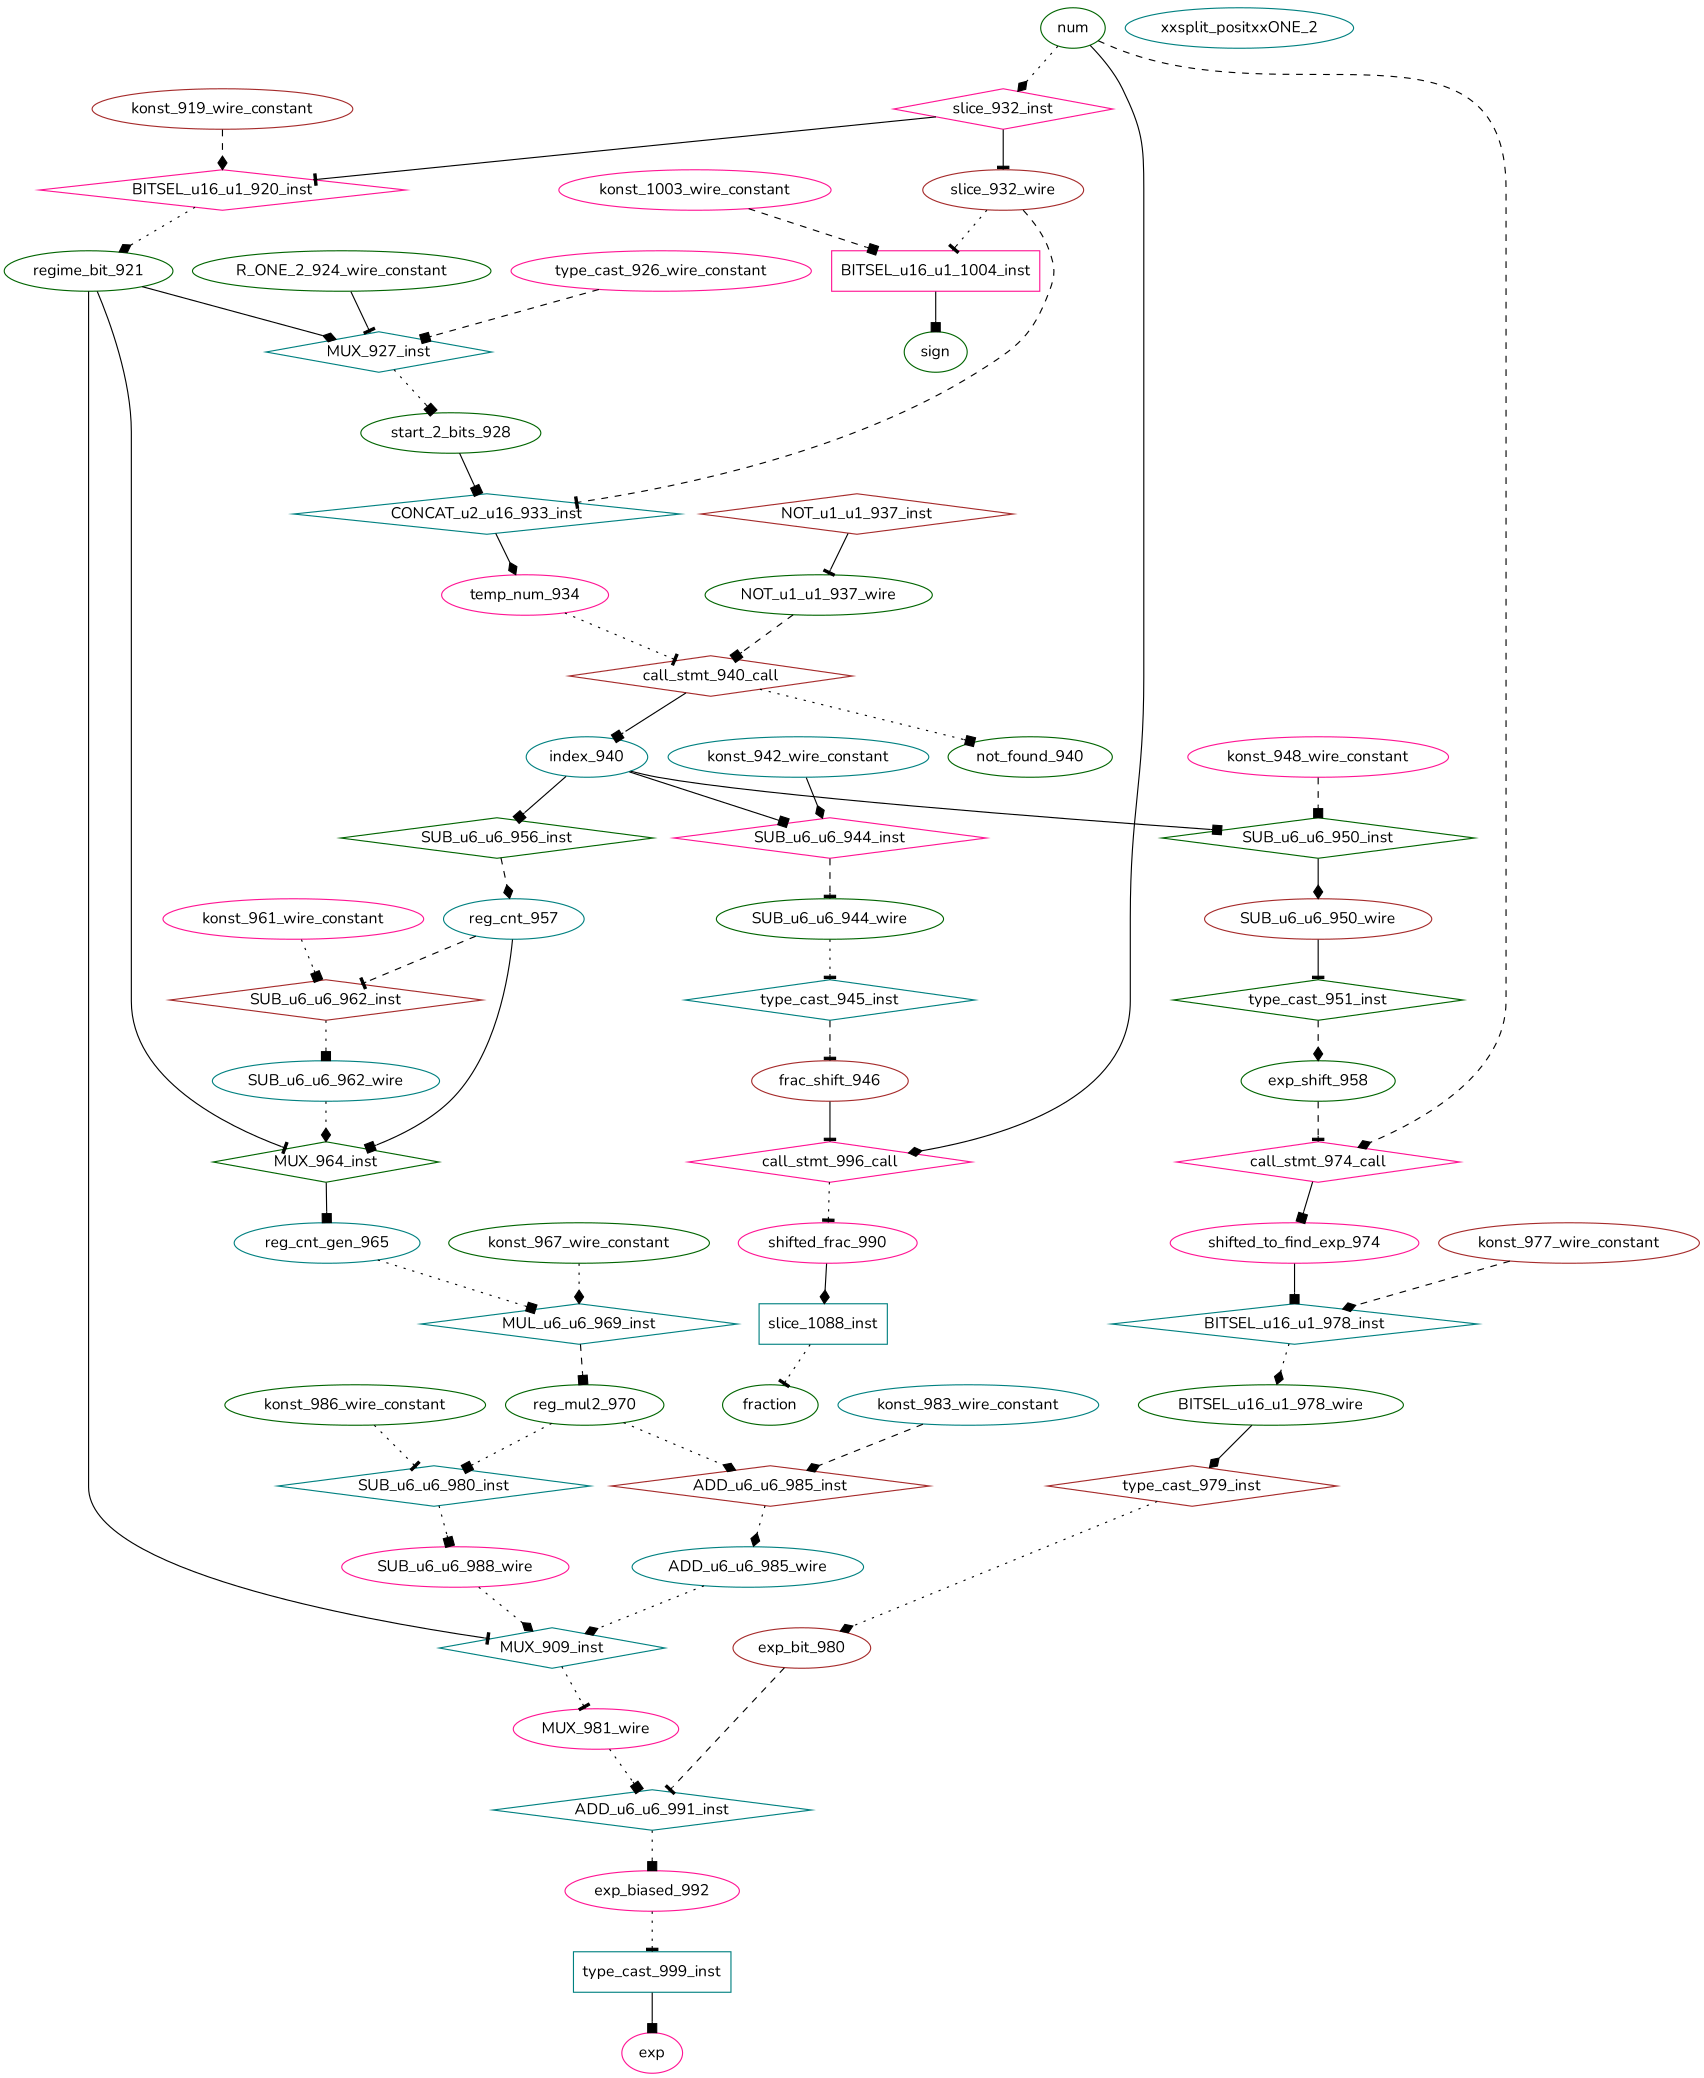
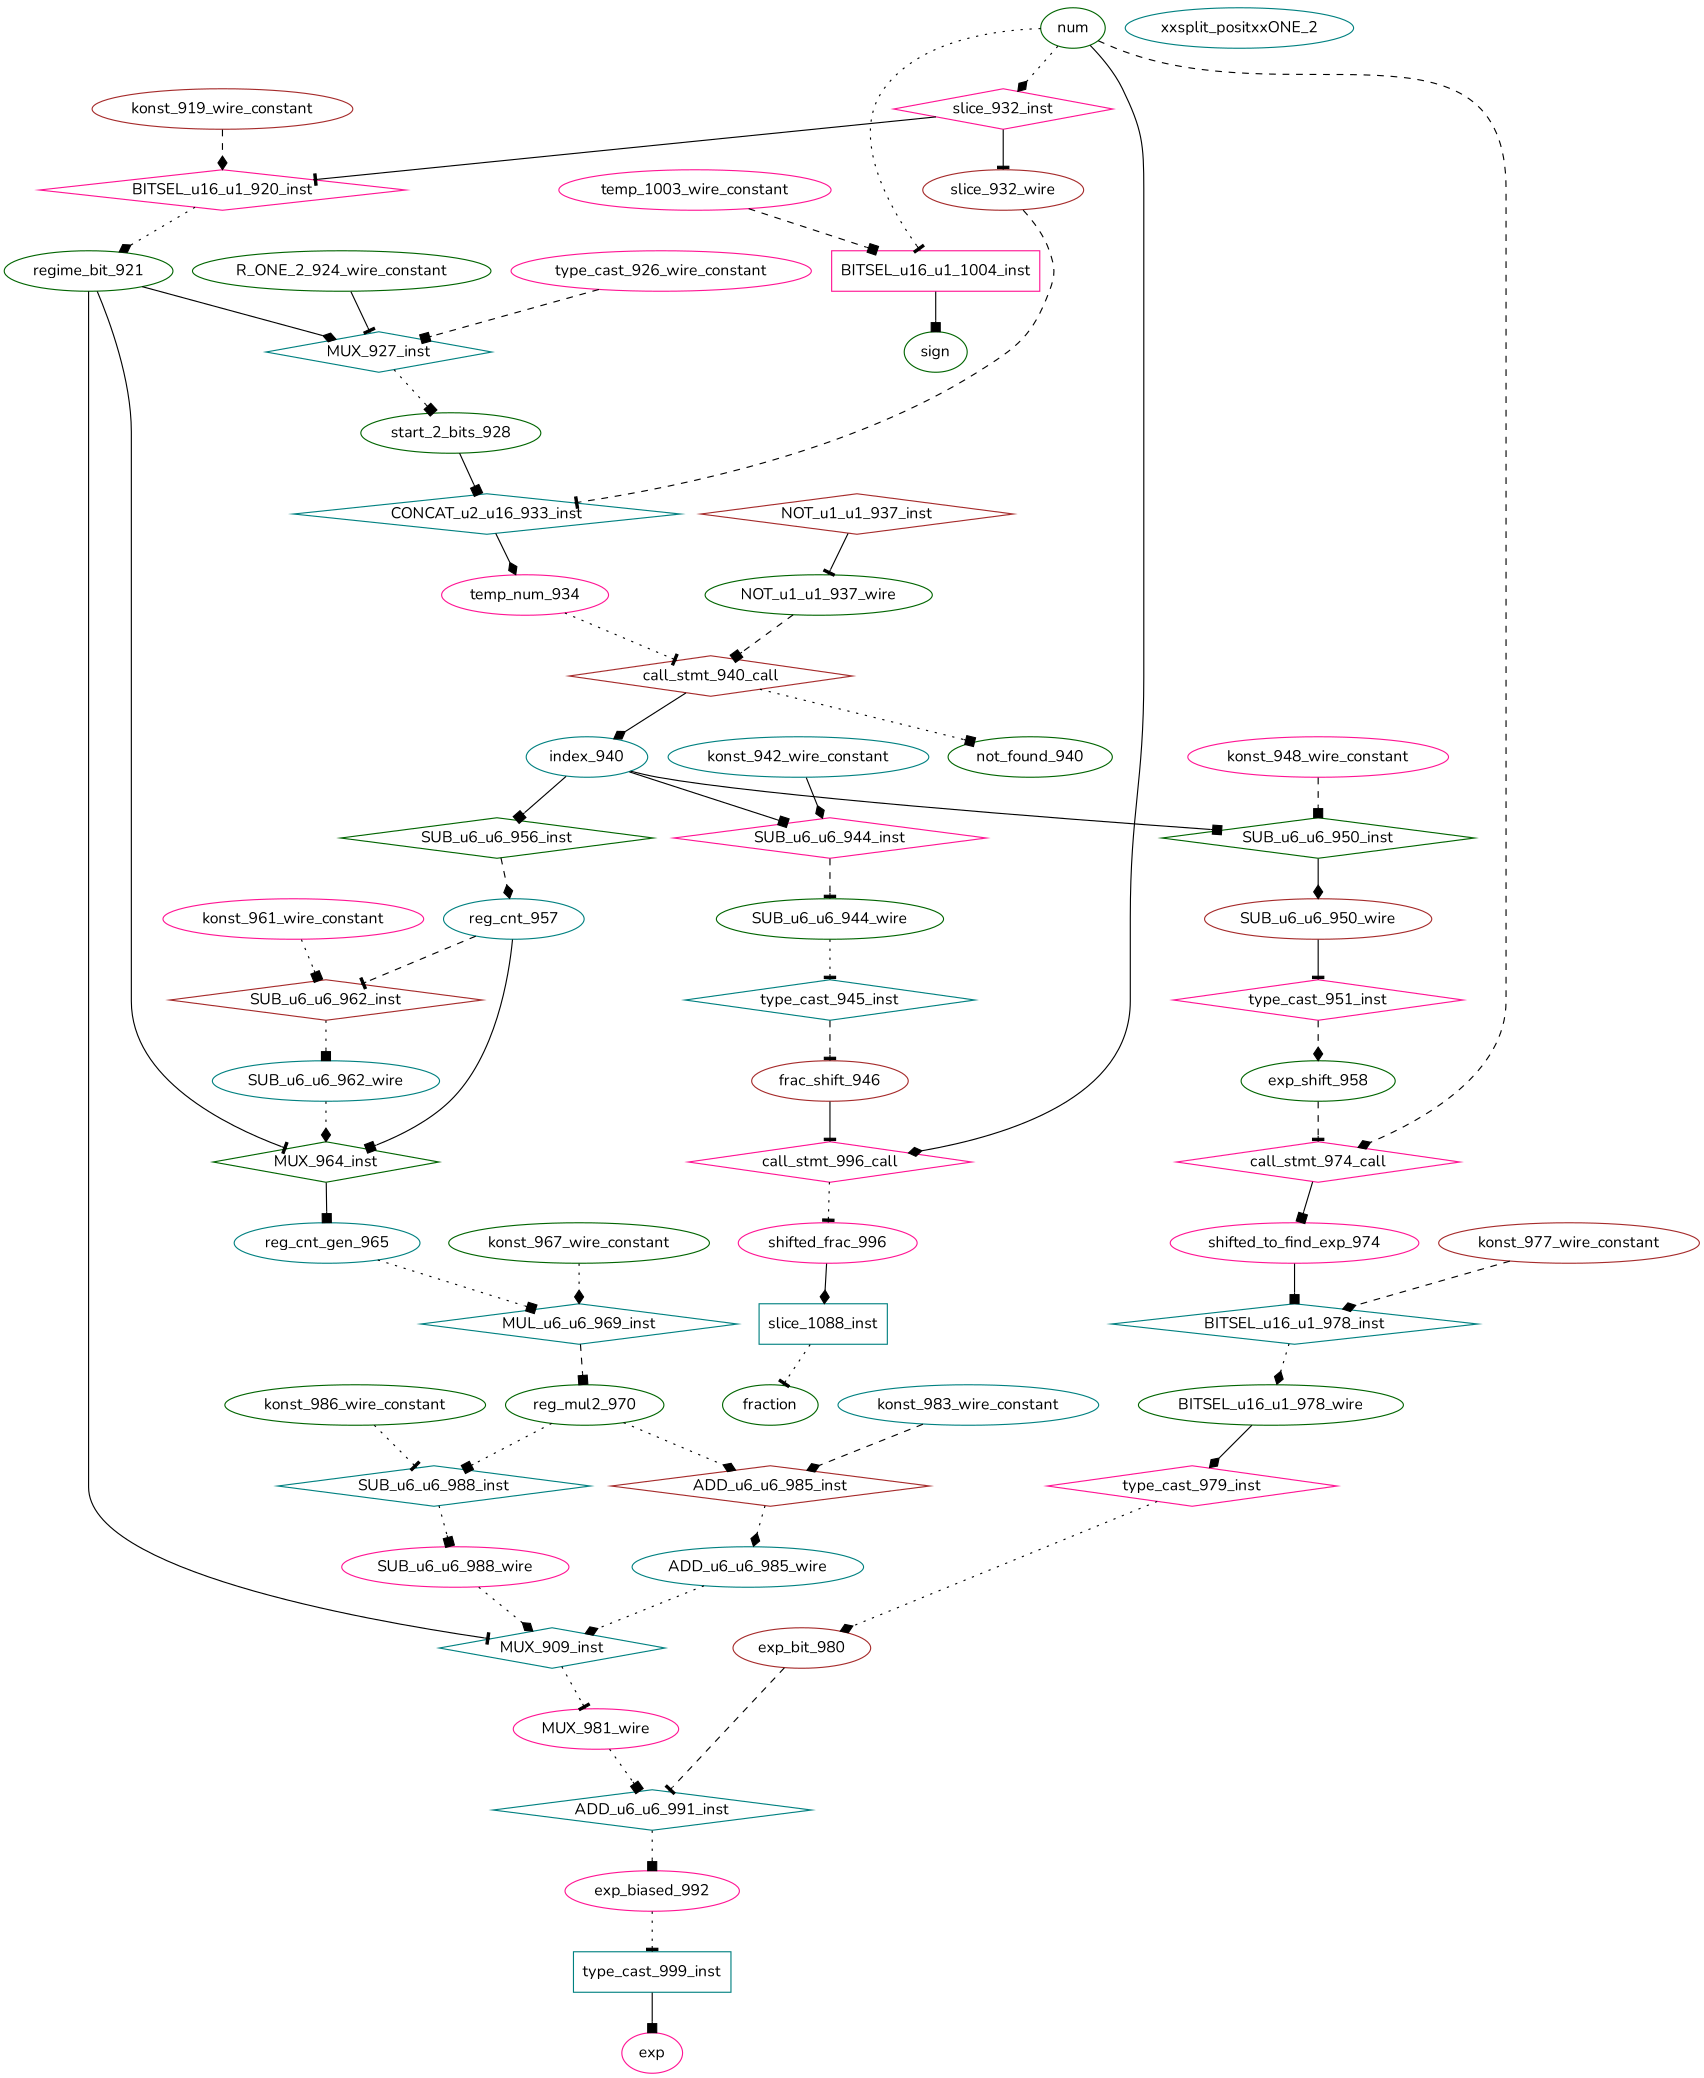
(695, 190) -> (695, 190)
(972, 228) -> (885, 88)
(656, 712) -> (656, 712)
(1318, 1000) -> (1318, 1000)
(828, 1243) -> (828, 1243)
(434, 1486) -> (434, 1486)
(1192, 1486) -> (1192, 1486)
